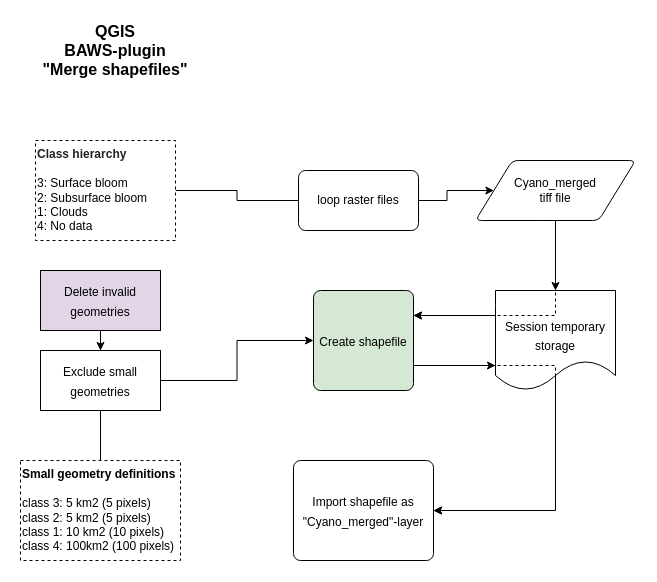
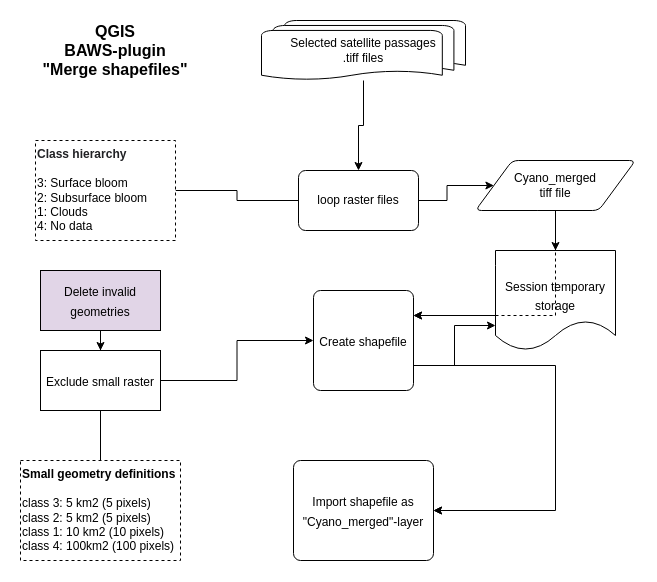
none -> (364, 51)
none -> (364, 125)
(556, 191) -> (556, 186)
(364, 341) -> (364, 341)
(556, 341) -> (556, 301)
(101, 381) -> (101, 381)
